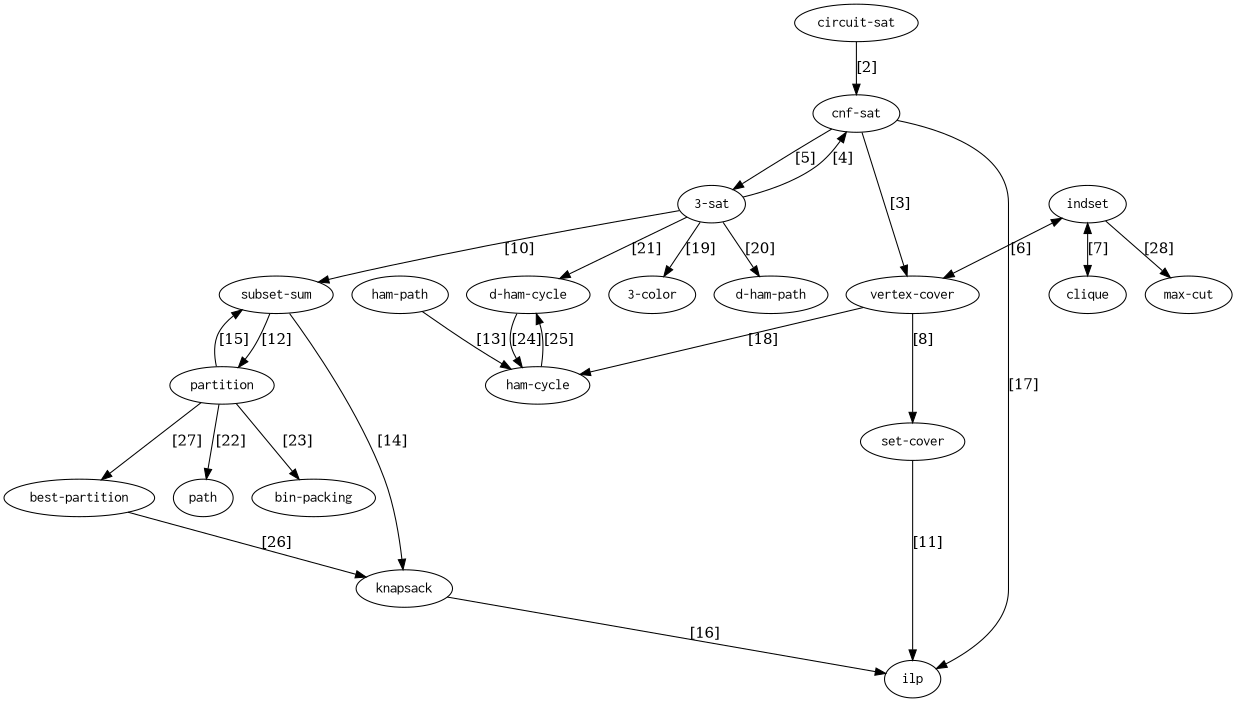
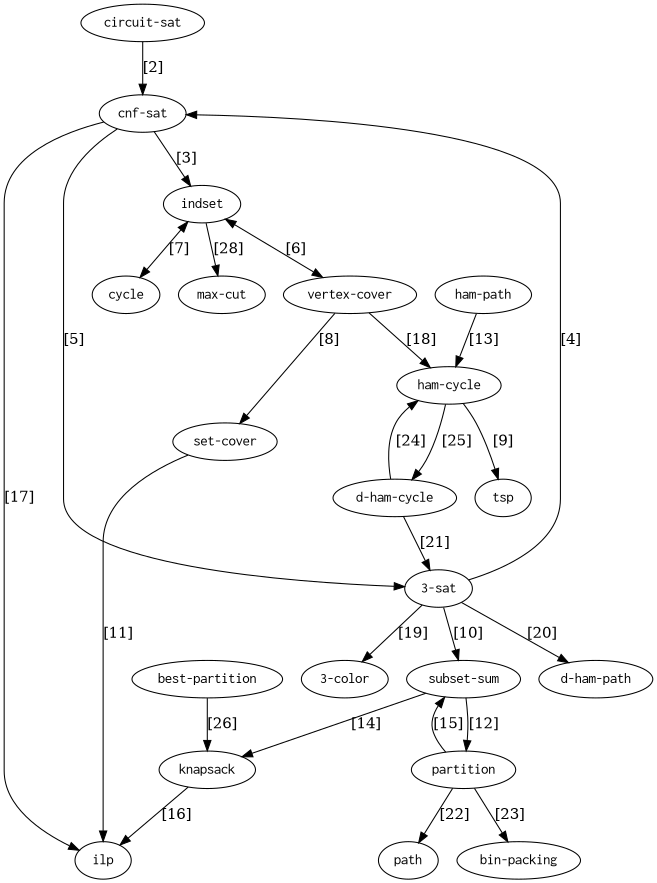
(883, 199) -> (170, 155)
(628, 246) -> (414, 539)
(1088, 295) -> (126, 295)
(155, 438) -> none
none -> (503, 498)
